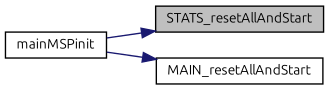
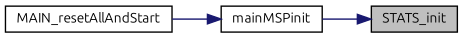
(240, 19) -> (414, 19)
(125, 55) -> (190, 19)
